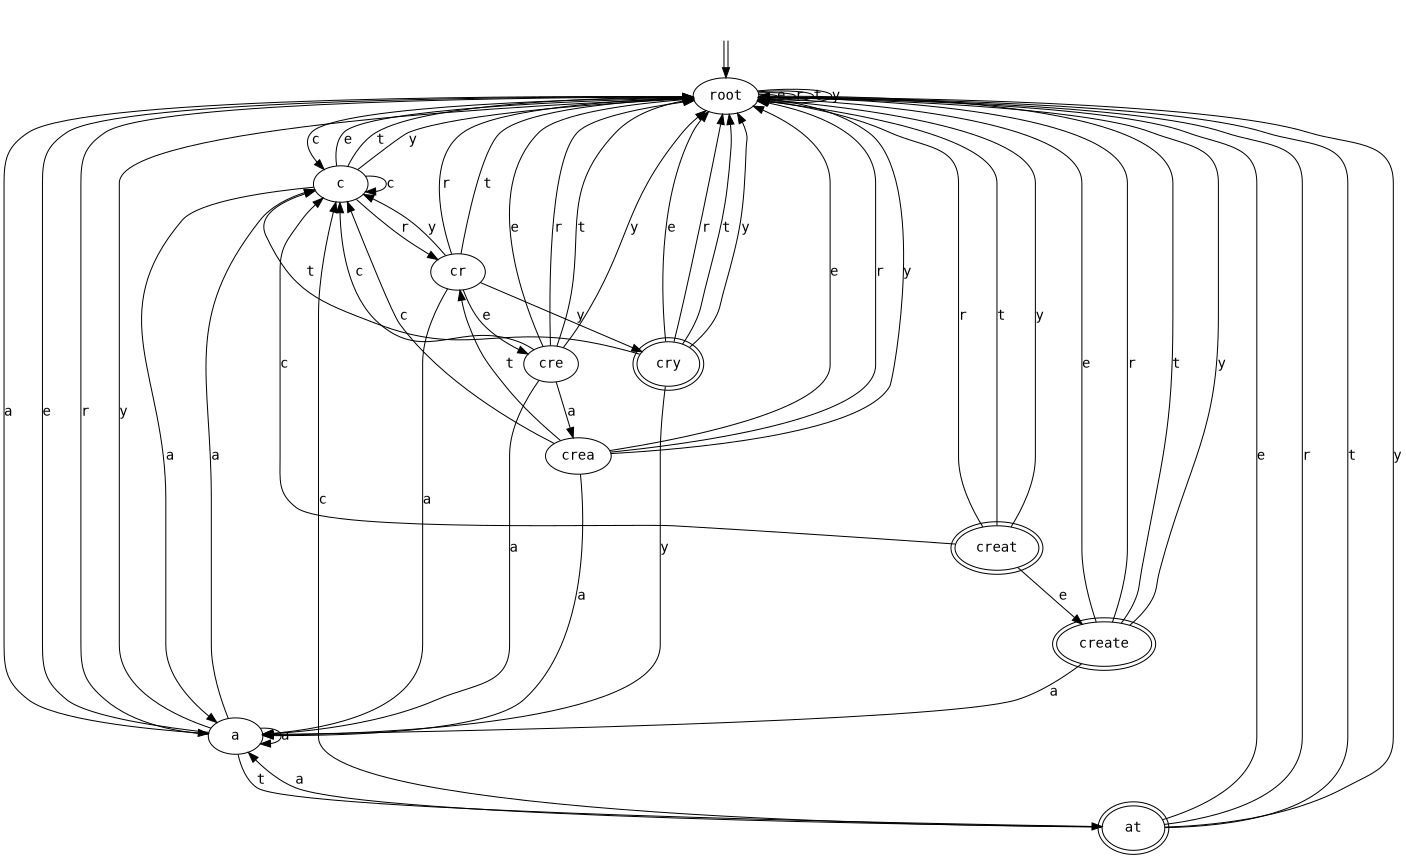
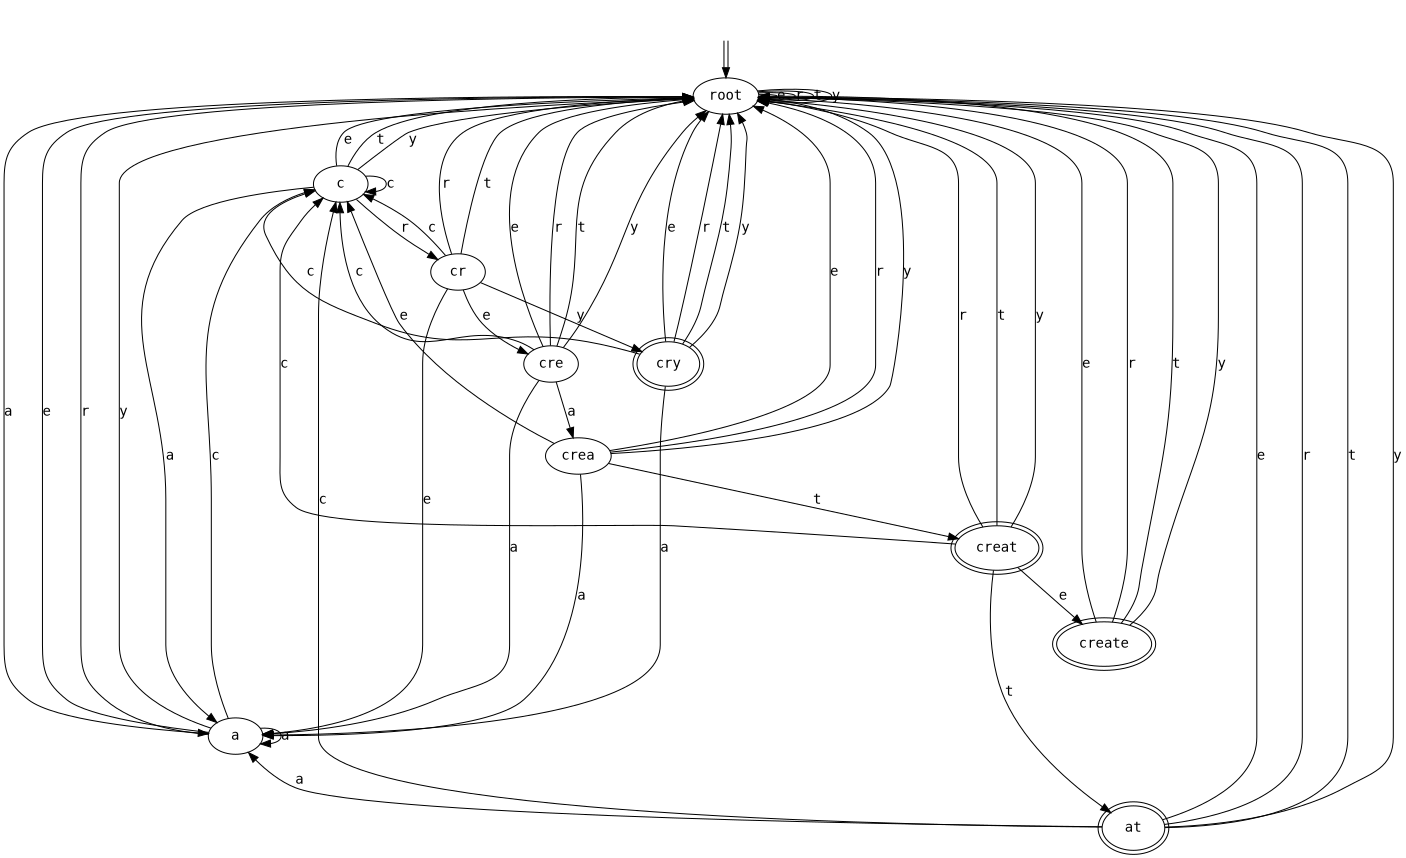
(484, 105) -> none
(432, 228) -> (432, 228)
(311, 272) -> (311, 272)
(404, 316) -> (404, 316)
(499, 378) -> (779, 500)
(216, 456) -> (216, 456)
(427, 500) -> (427, 500)
(665, 548) -> (665, 548)
(683, 724) -> none
(654, 816) -> (1009, 706)
